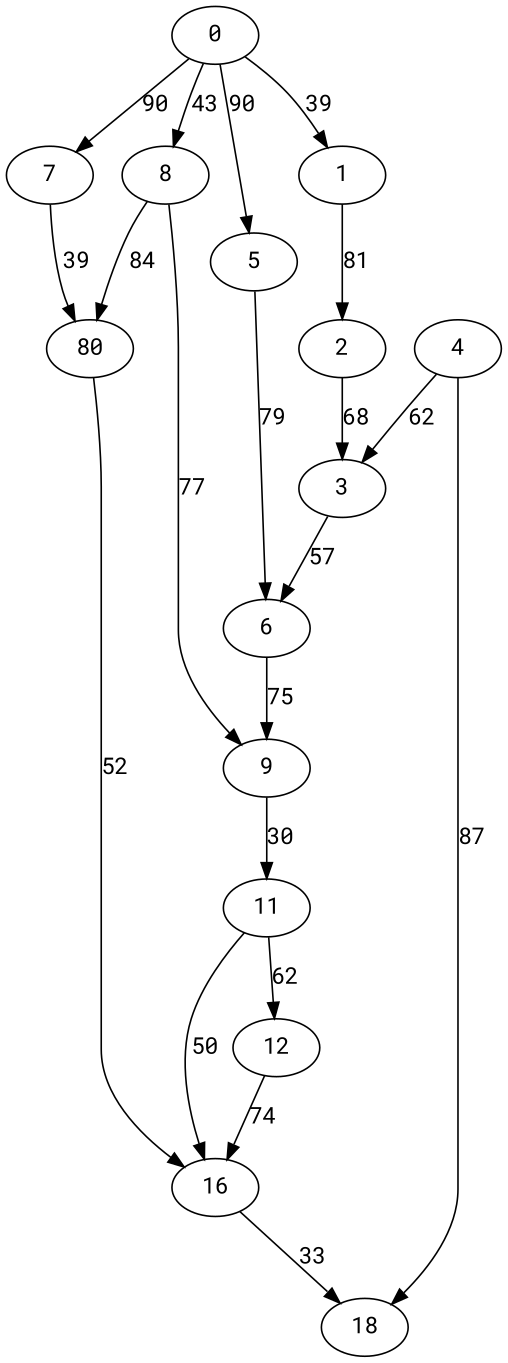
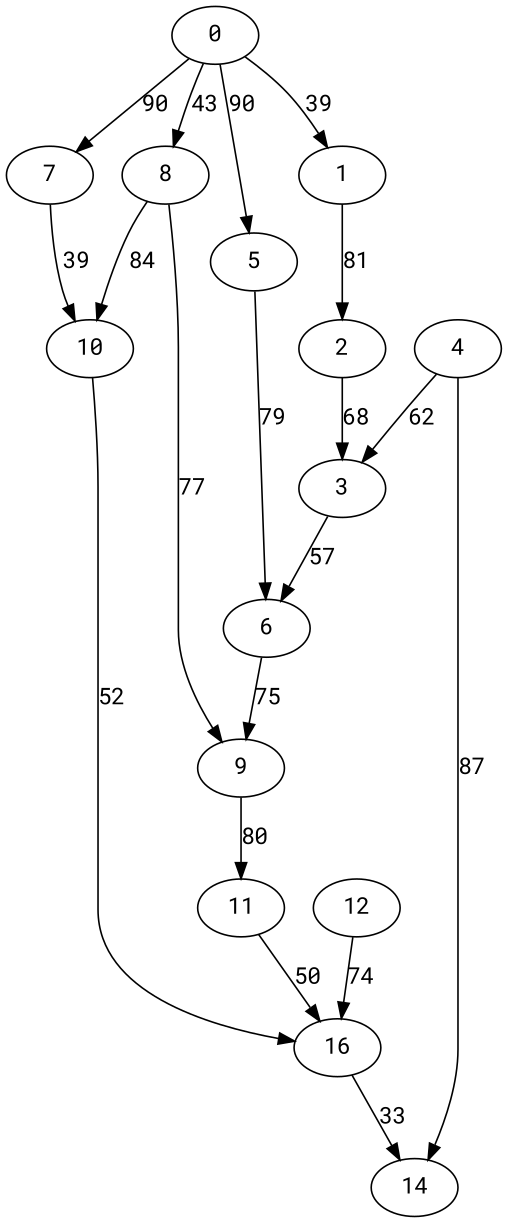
(90, 349) -> (90, 349)
(280, 838) -> (255, 838)
(271, 970) -> none
(365, 1327) -> (415, 1188)
